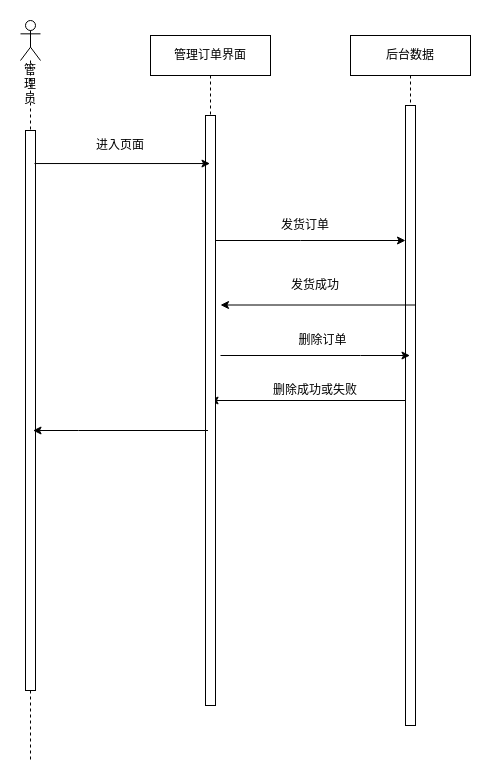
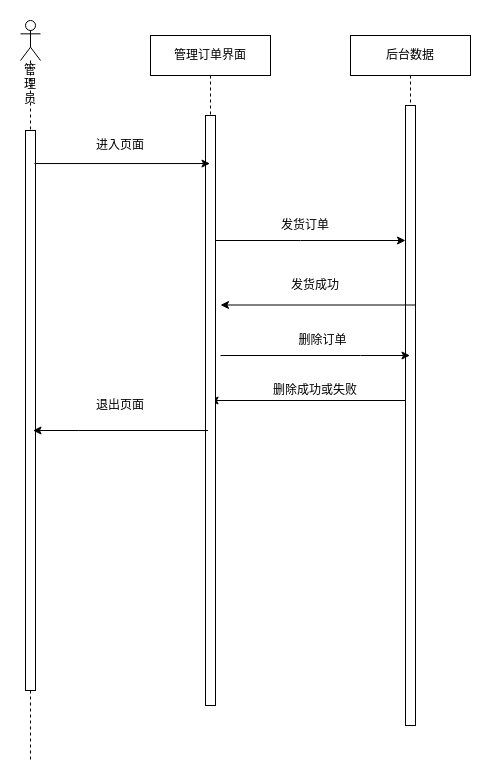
none -> (121, 406)
